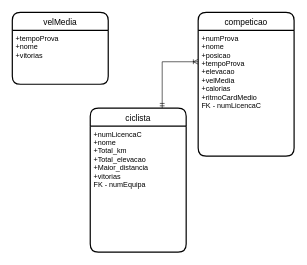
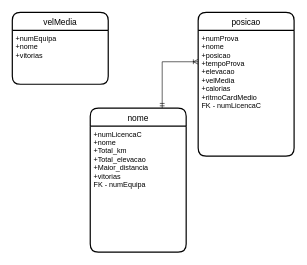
(246, 22) -> (246, 22)
(38, 38) -> (35, 38)
(138, 118) -> (138, 118)
